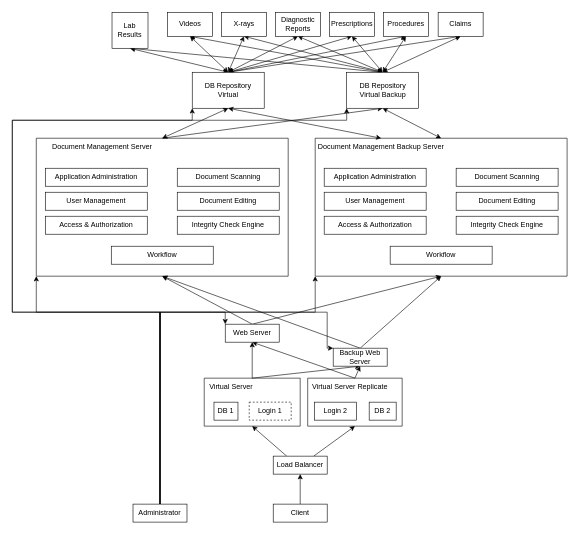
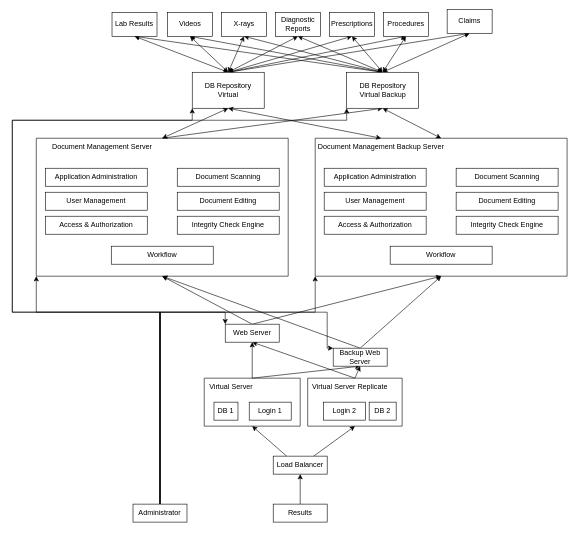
(461, 24) -> (470, 21)
(130, 30) -> (135, 24)
(270, 411) -> (270, 411)
(336, 411) -> (345, 411)
(300, 513) -> (300, 513)
